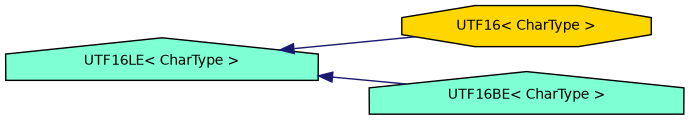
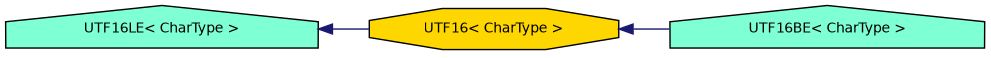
(369, 81) -> (651, 29)
